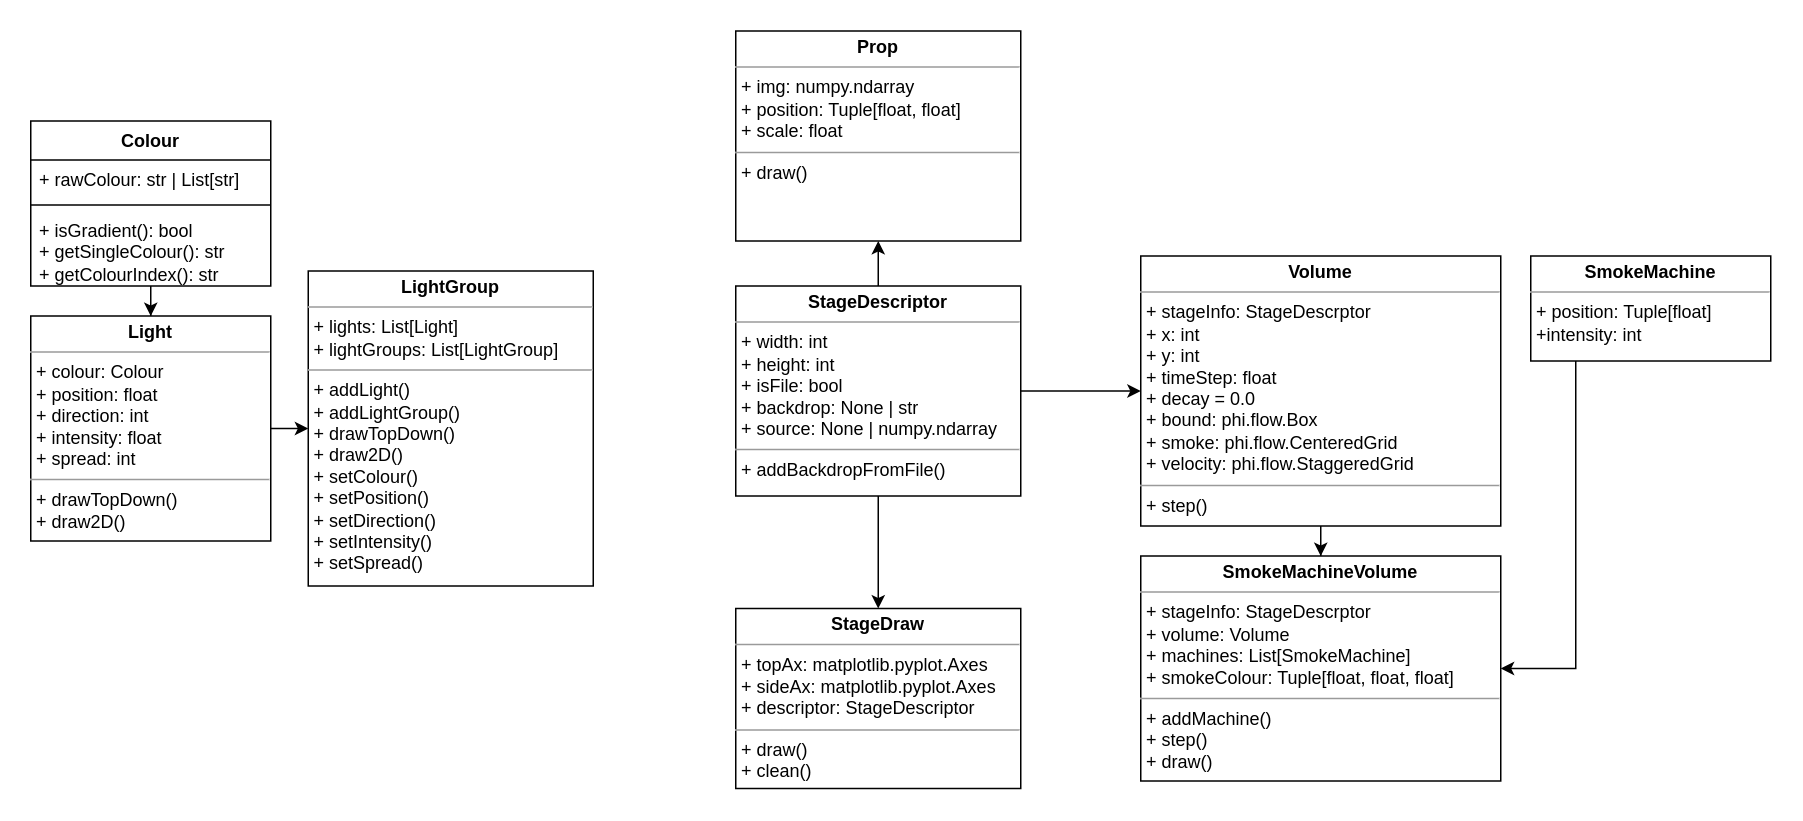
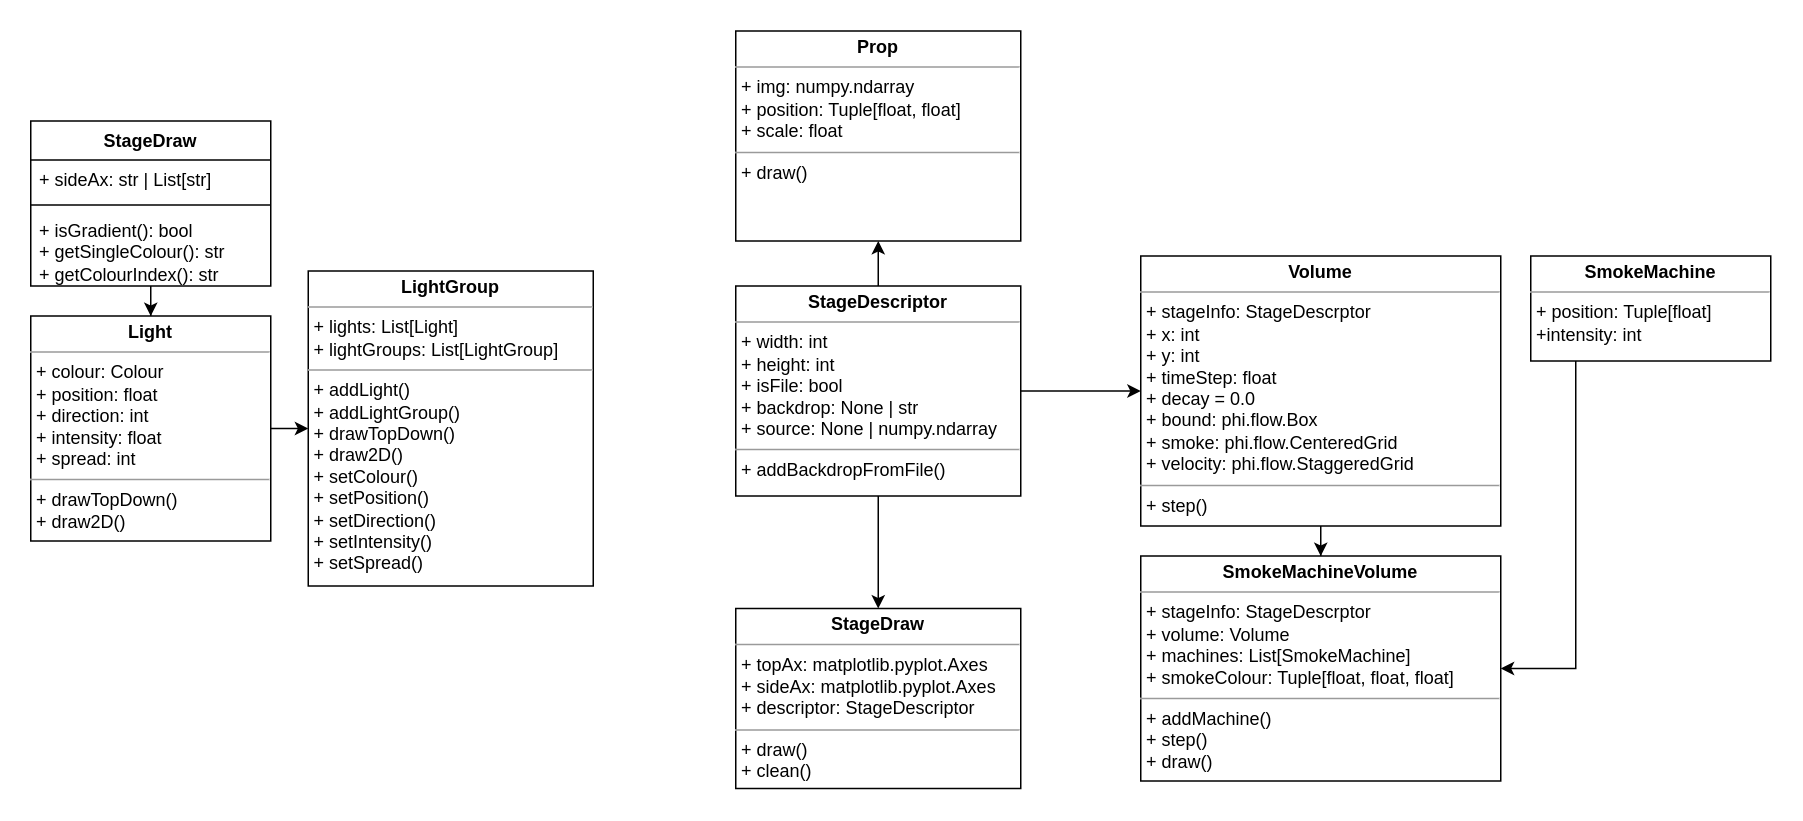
(151, 142) -> (151, 142)
(152, 192) -> (147, 181)
